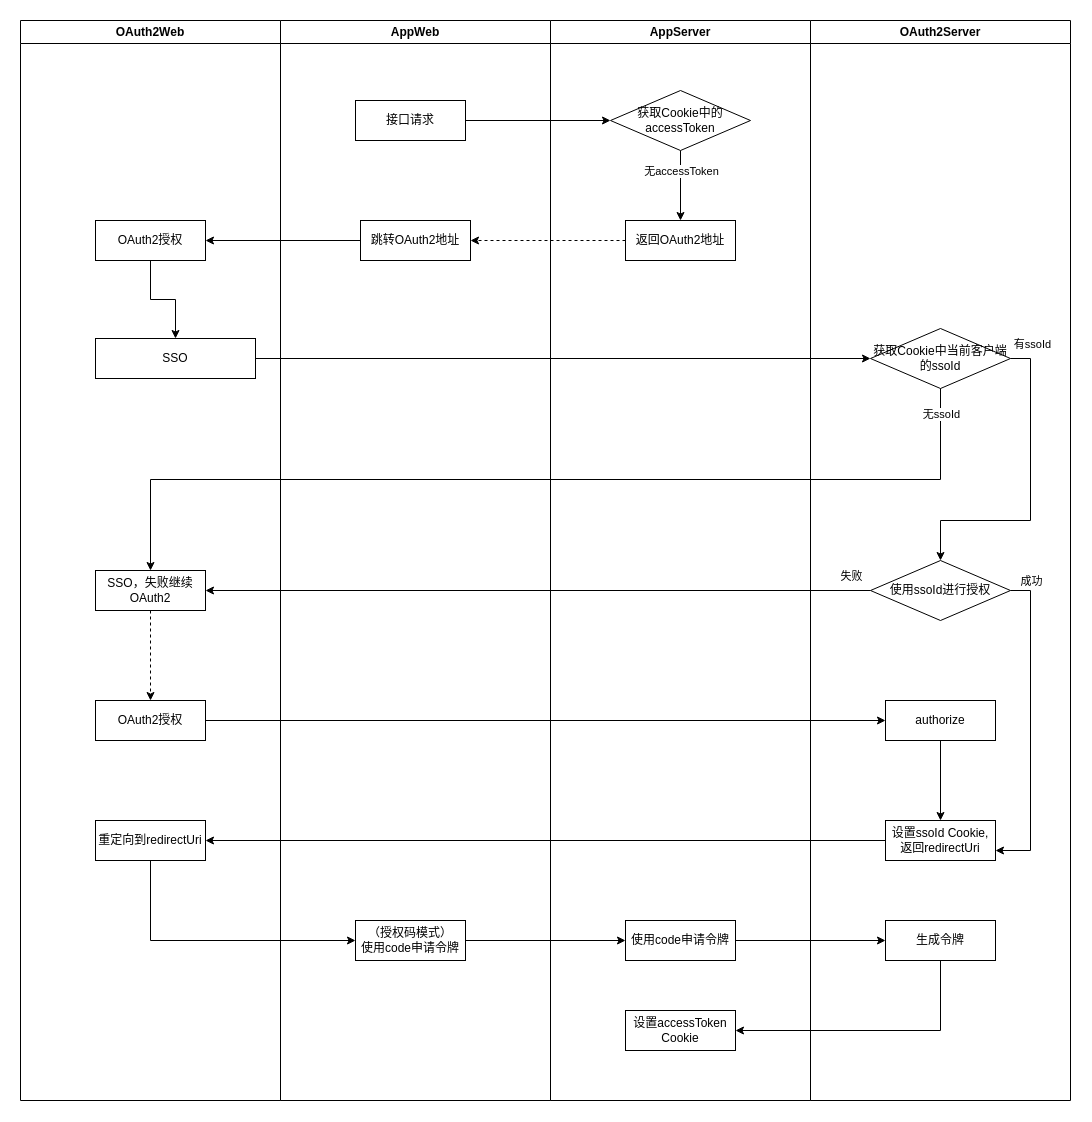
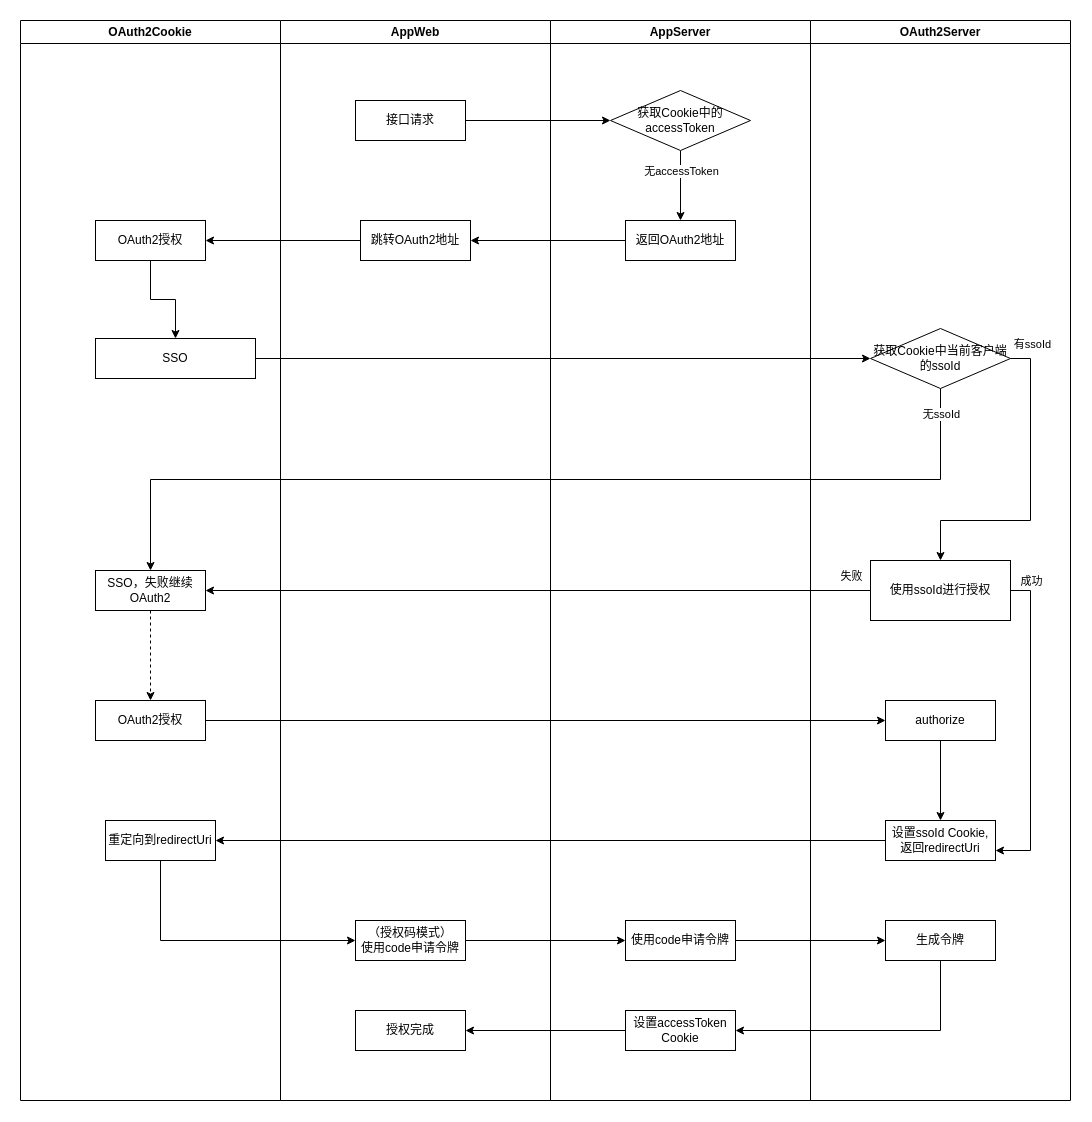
(151, 33) -> (151, 33)
(552, 241) -> (552, 241)
(941, 591) -> (941, 591)
(151, 841) -> (161, 841)
none -> (411, 1031)
none -> (548, 1031)
